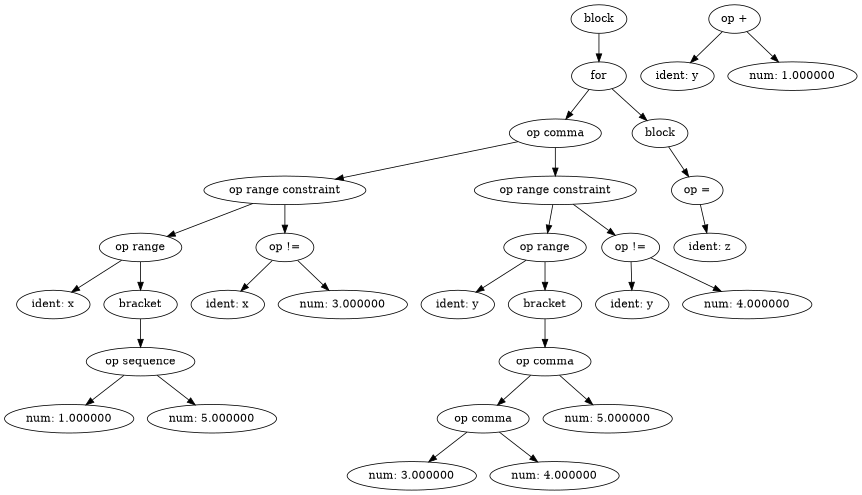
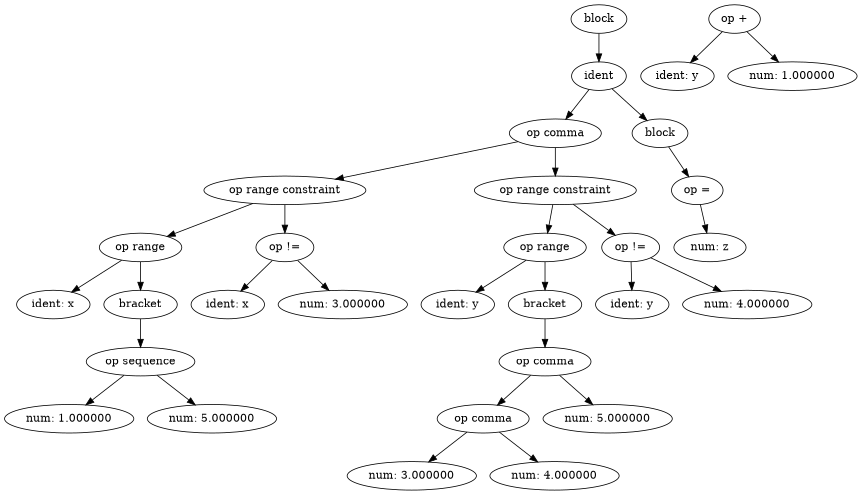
(599, 76) -> (599, 76)
(710, 247) -> (710, 247)
